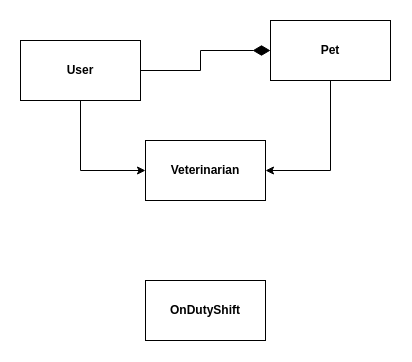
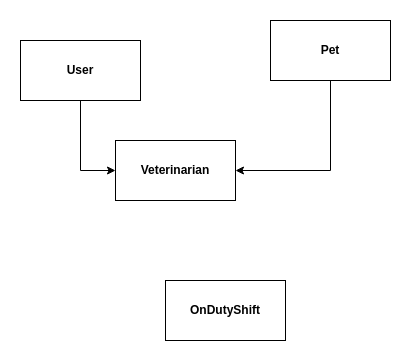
(201, 65) -> none
(206, 171) -> (176, 171)
(206, 311) -> (226, 311)
